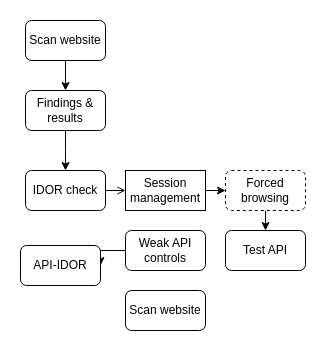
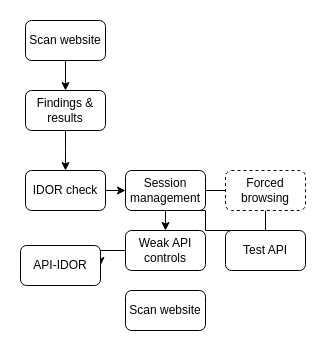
(119, 191) -> (117, 191)
(166, 191) -> (166, 191)
(217, 191) -> (220, 191)
(266, 222) -> (206, 231)
